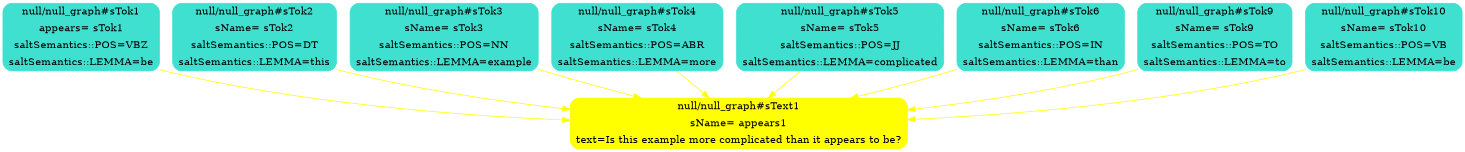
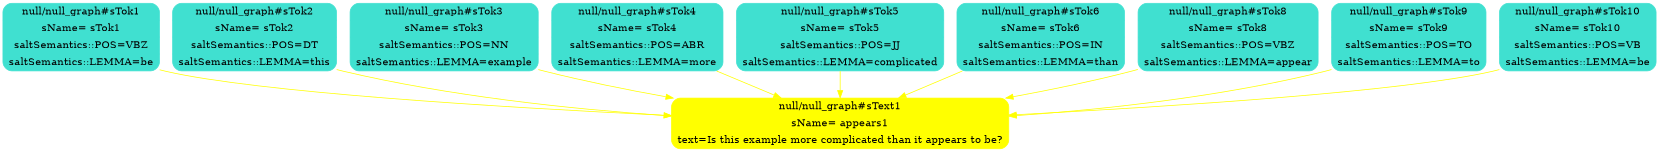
(81, 28) -> (81, 28)
none -> (1228, 37)
